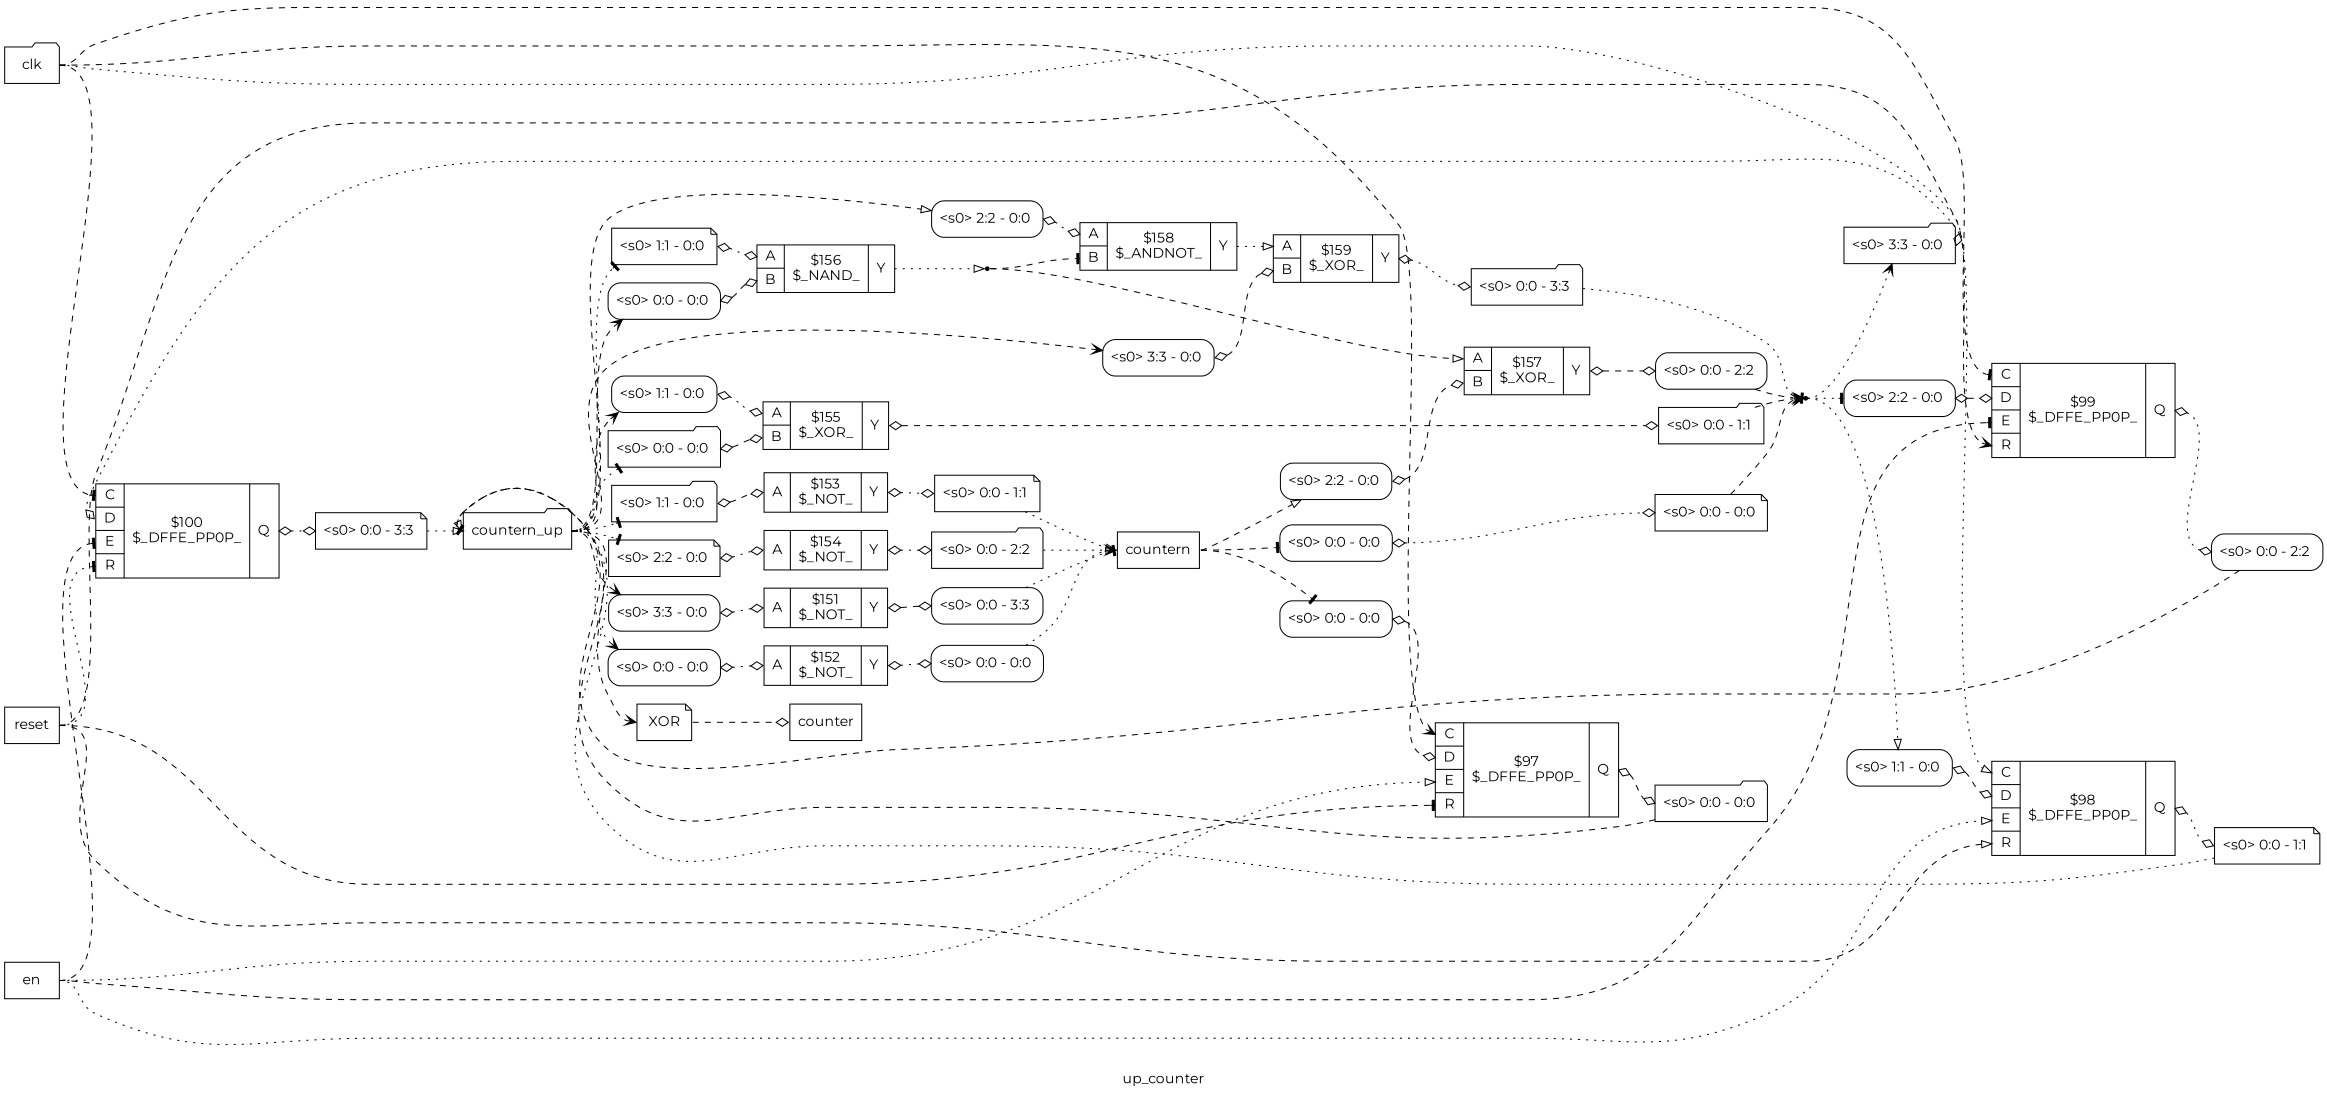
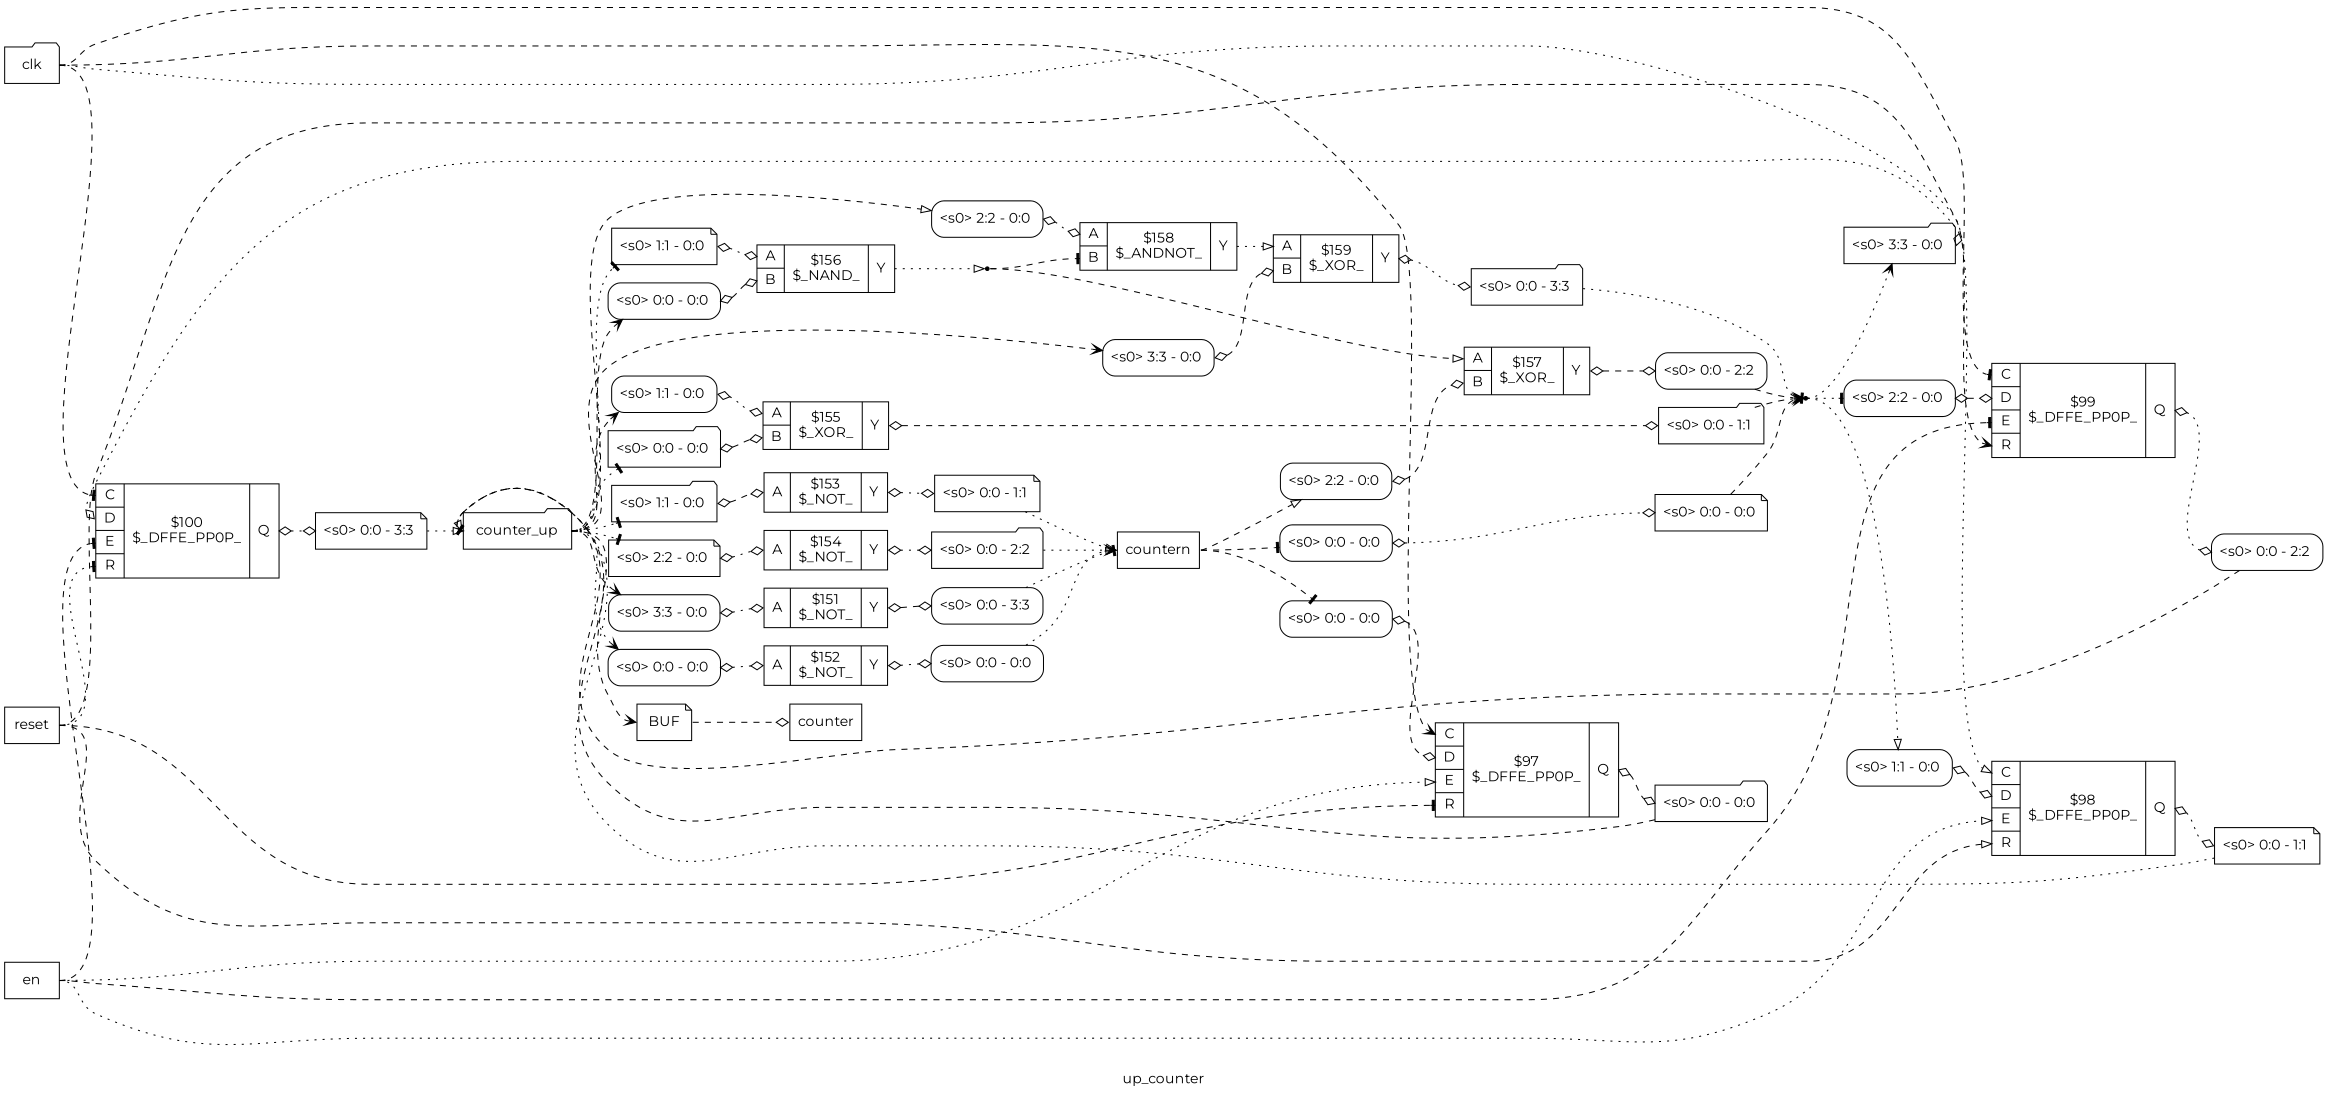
(517, 531) -> (517, 531)
(664, 722) -> (664, 722)
